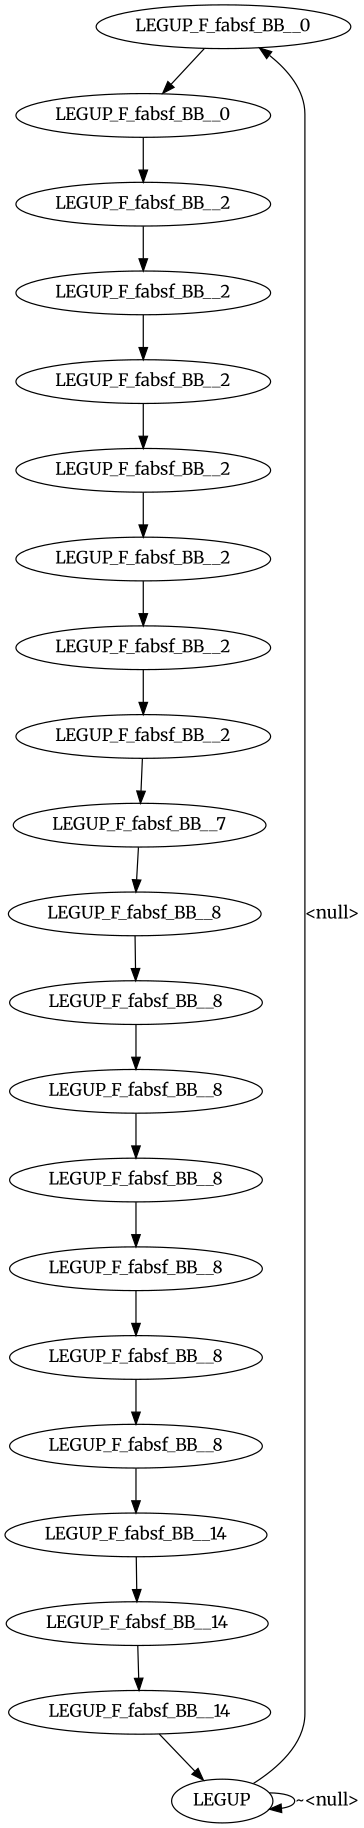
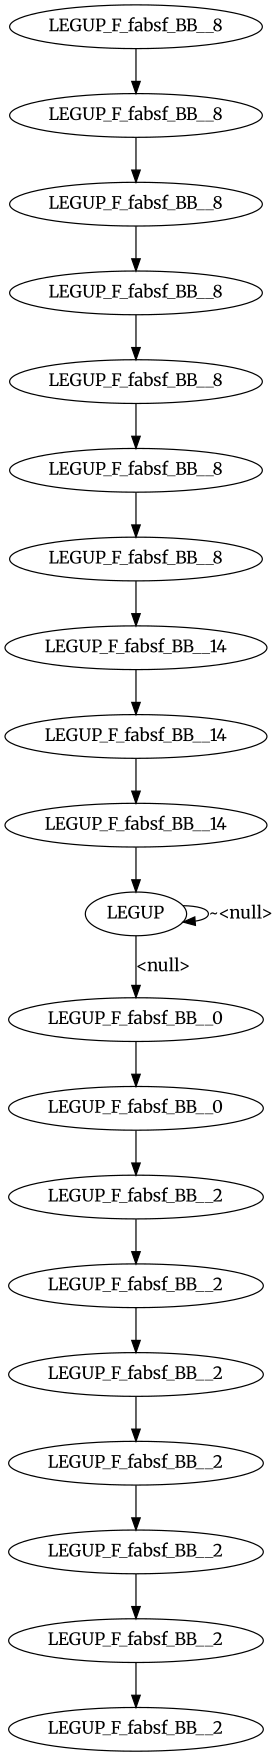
(140, 825) -> none
